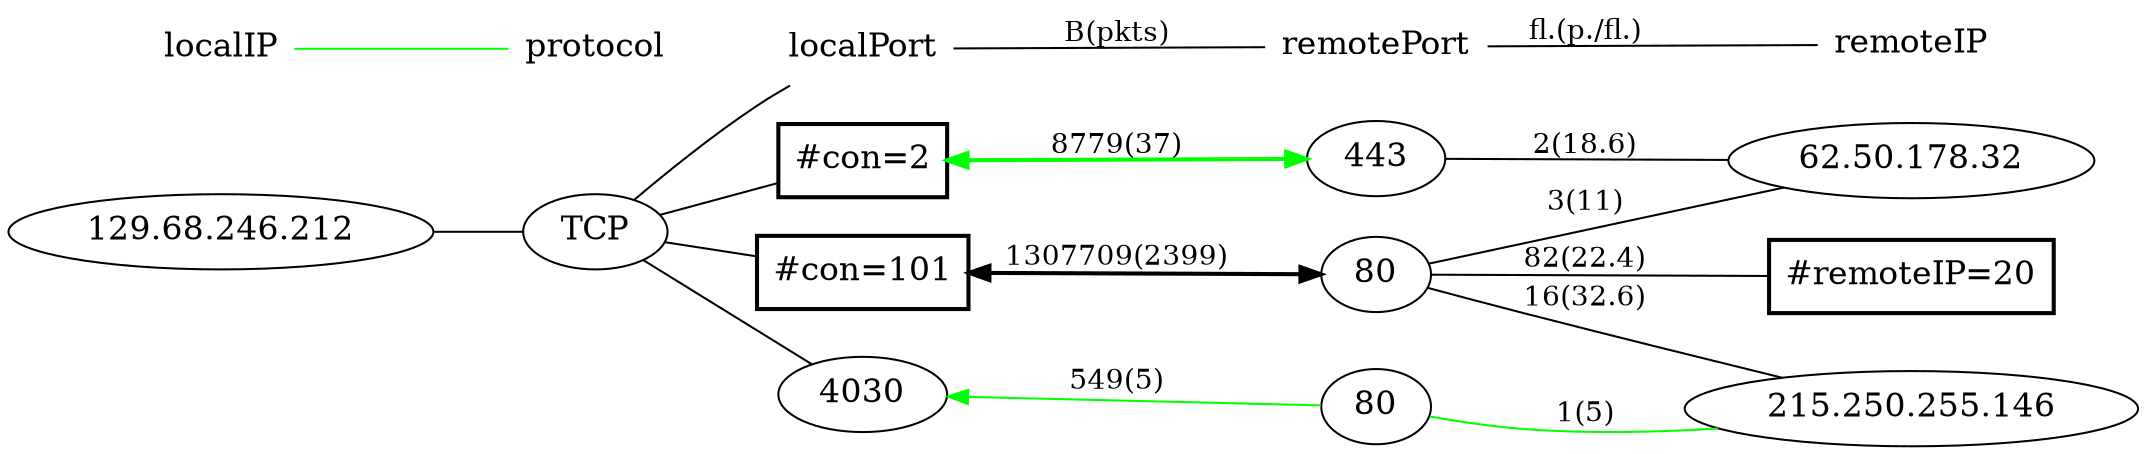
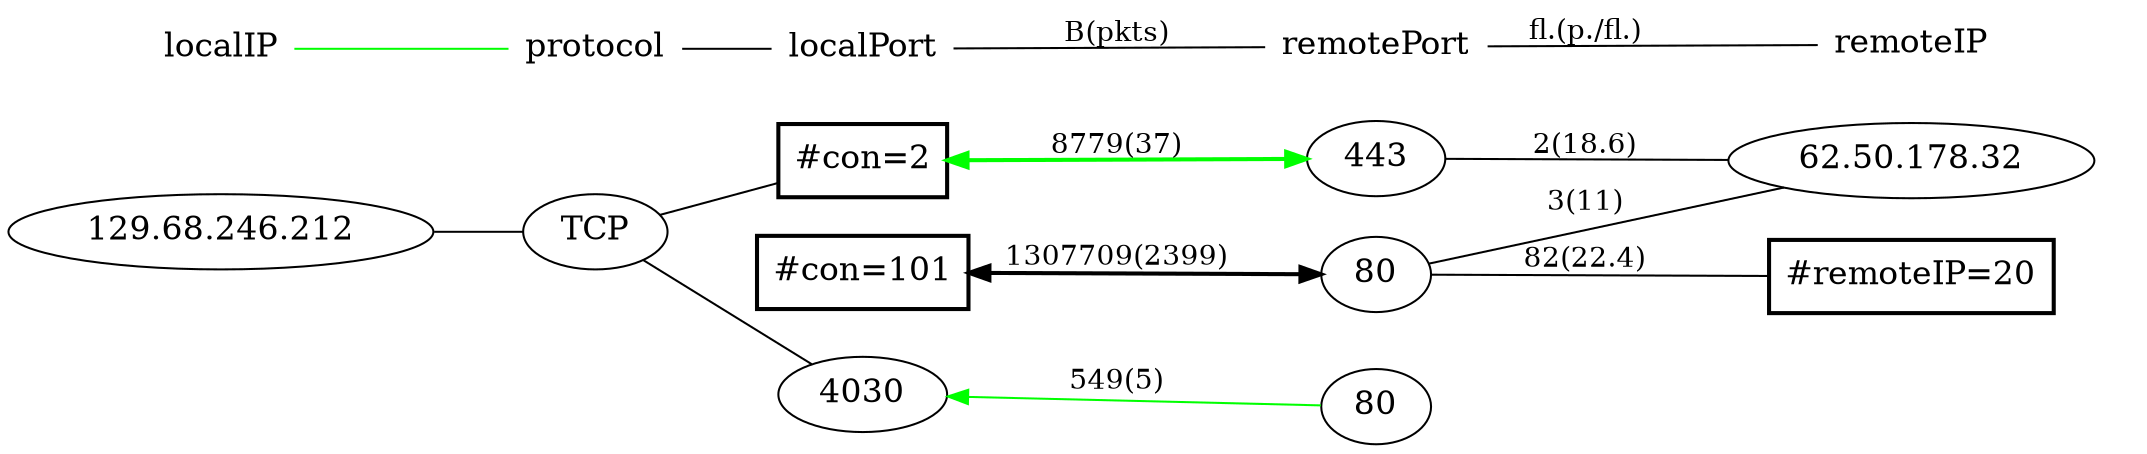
(710, 139) -> (727, 49)
(711, 249) -> none
(1911, 409) -> none
